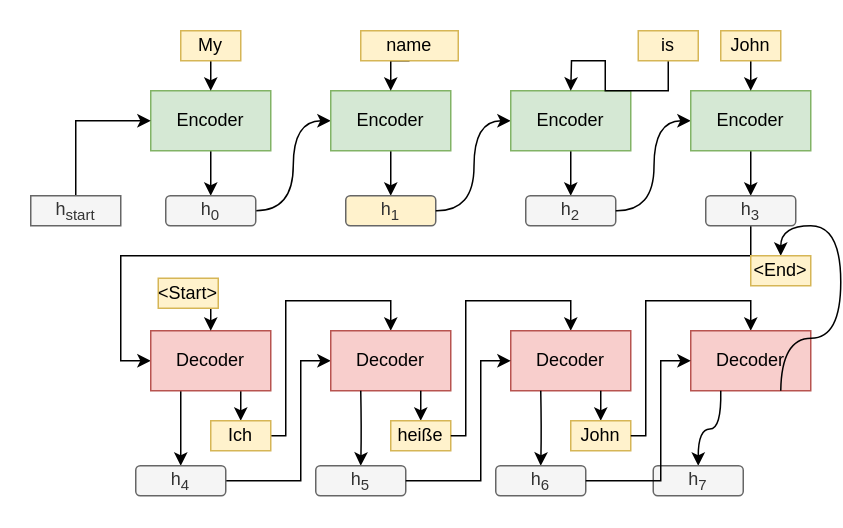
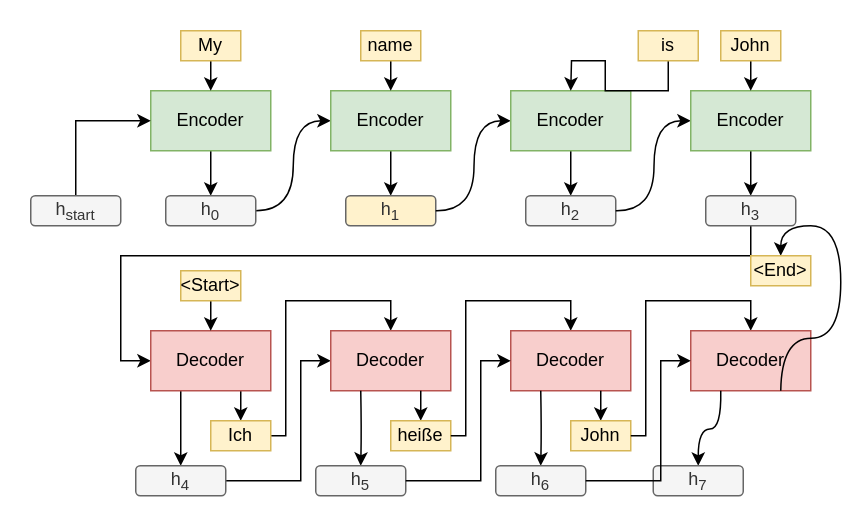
(410, 46) -> (391, 46)
(76, 211) -> (76, 211)
(188, 293) -> (211, 286)
